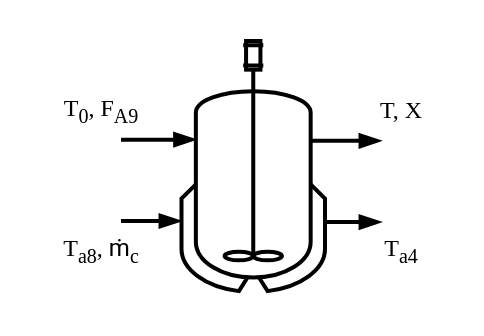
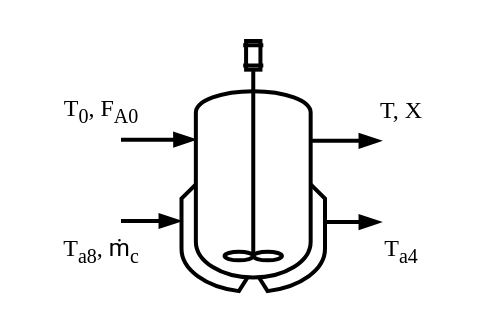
(102, 111) -> (102, 111)
